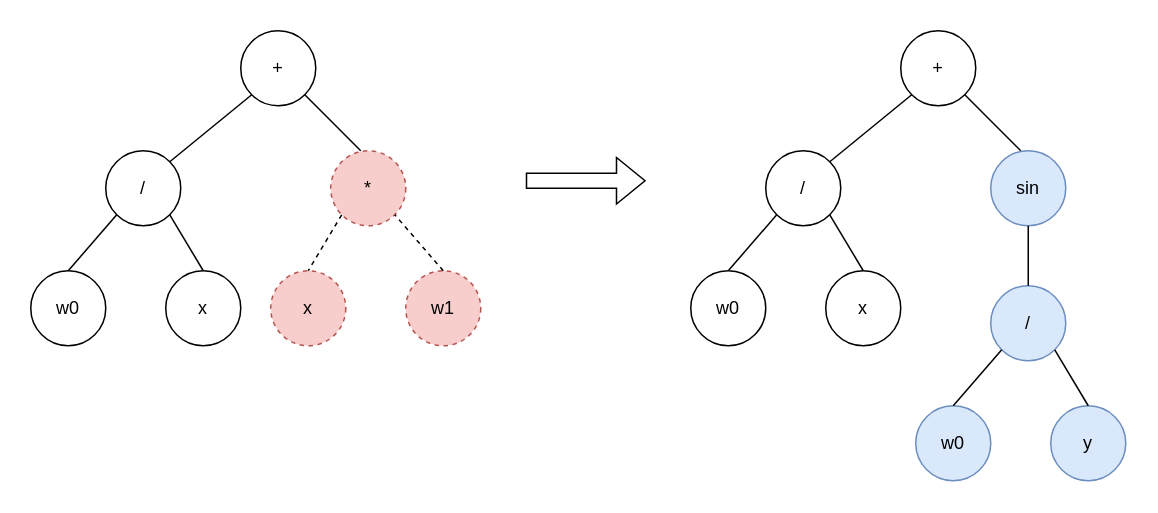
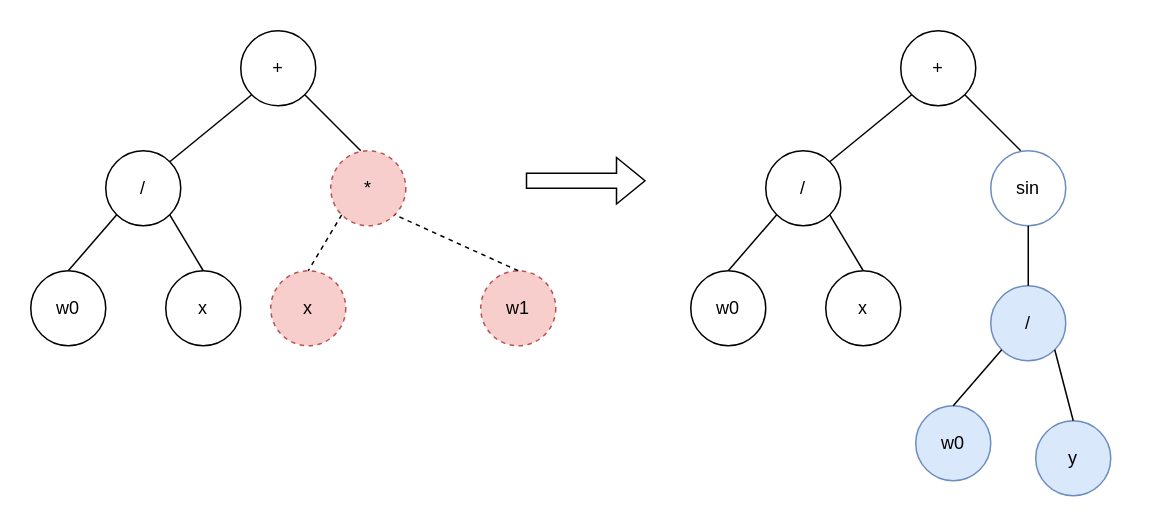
(1028, 188) -> (1028, 188)
(443, 308) -> (518, 308)
(1088, 443) -> (1073, 458)
